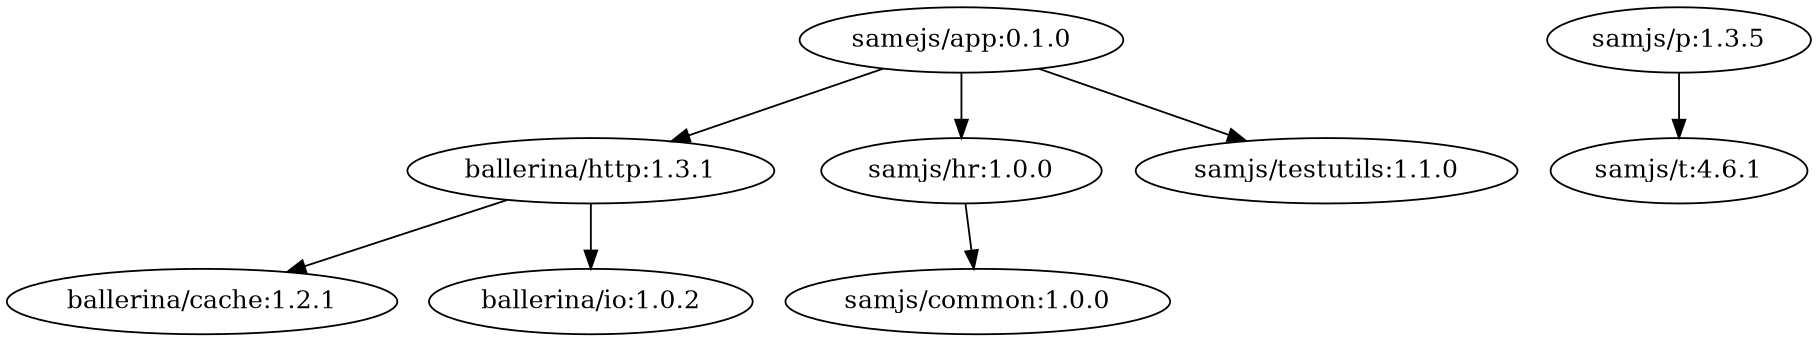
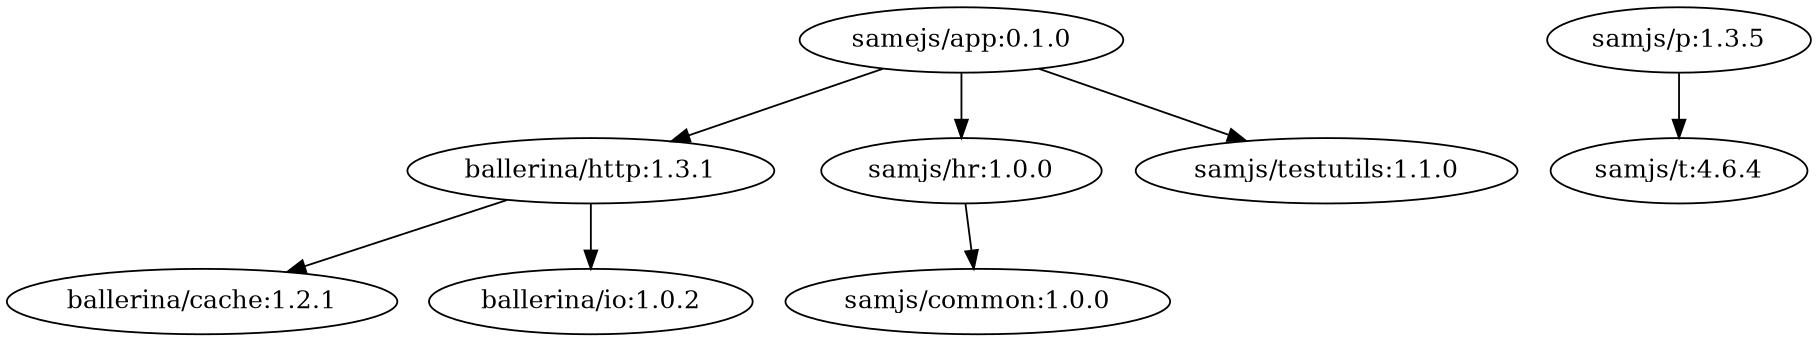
(1679, 171) -> (1679, 171)
